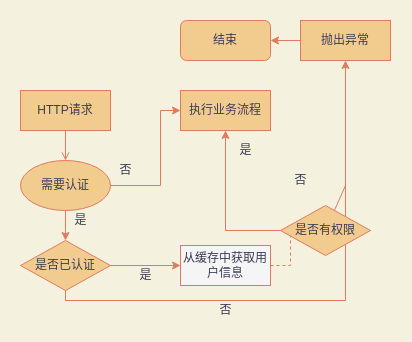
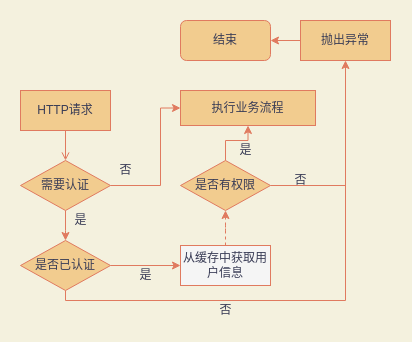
(226, 111) -> (248, 108)
(66, 186) -> (66, 186)
(326, 231) -> (226, 186)
